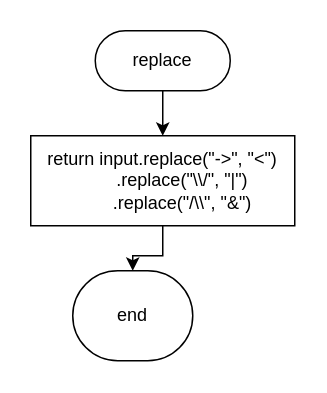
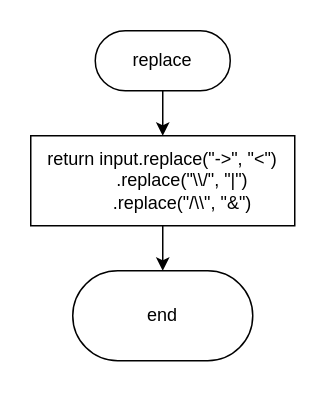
(133, 316) -> (163, 316)
